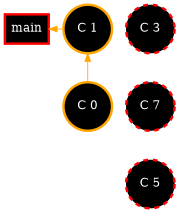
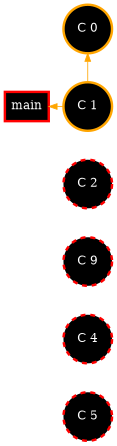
(150, 29) -> (88, 262)
(88, 72) -> (88, 72)
(150, 107) -> (88, 339)
none -> (88, 184)
